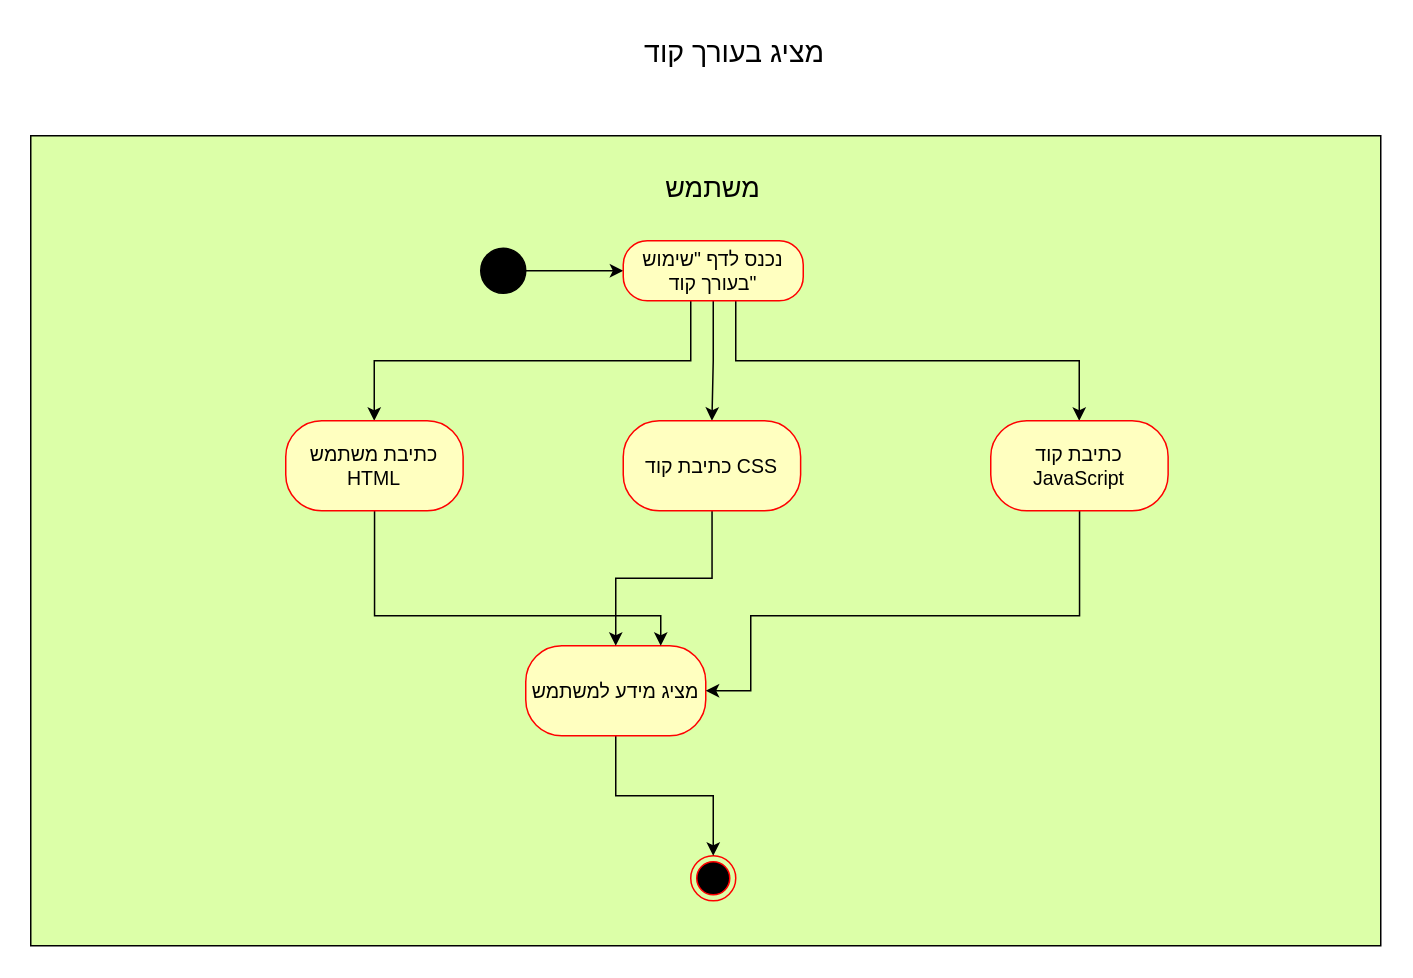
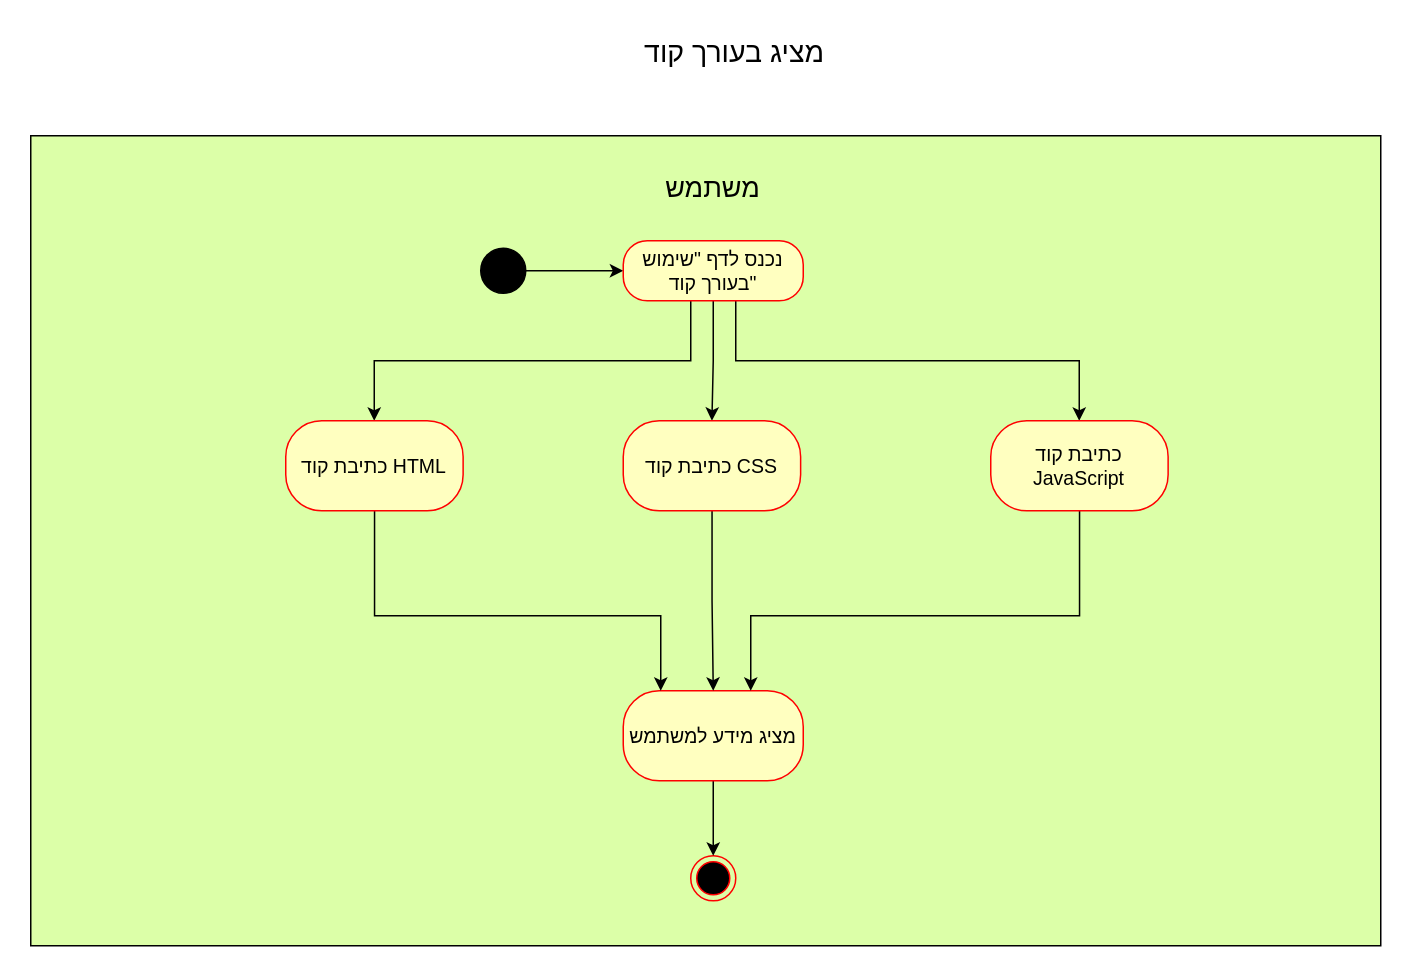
(374, 466) -> (374, 466)
(616, 691) -> (713, 736)
